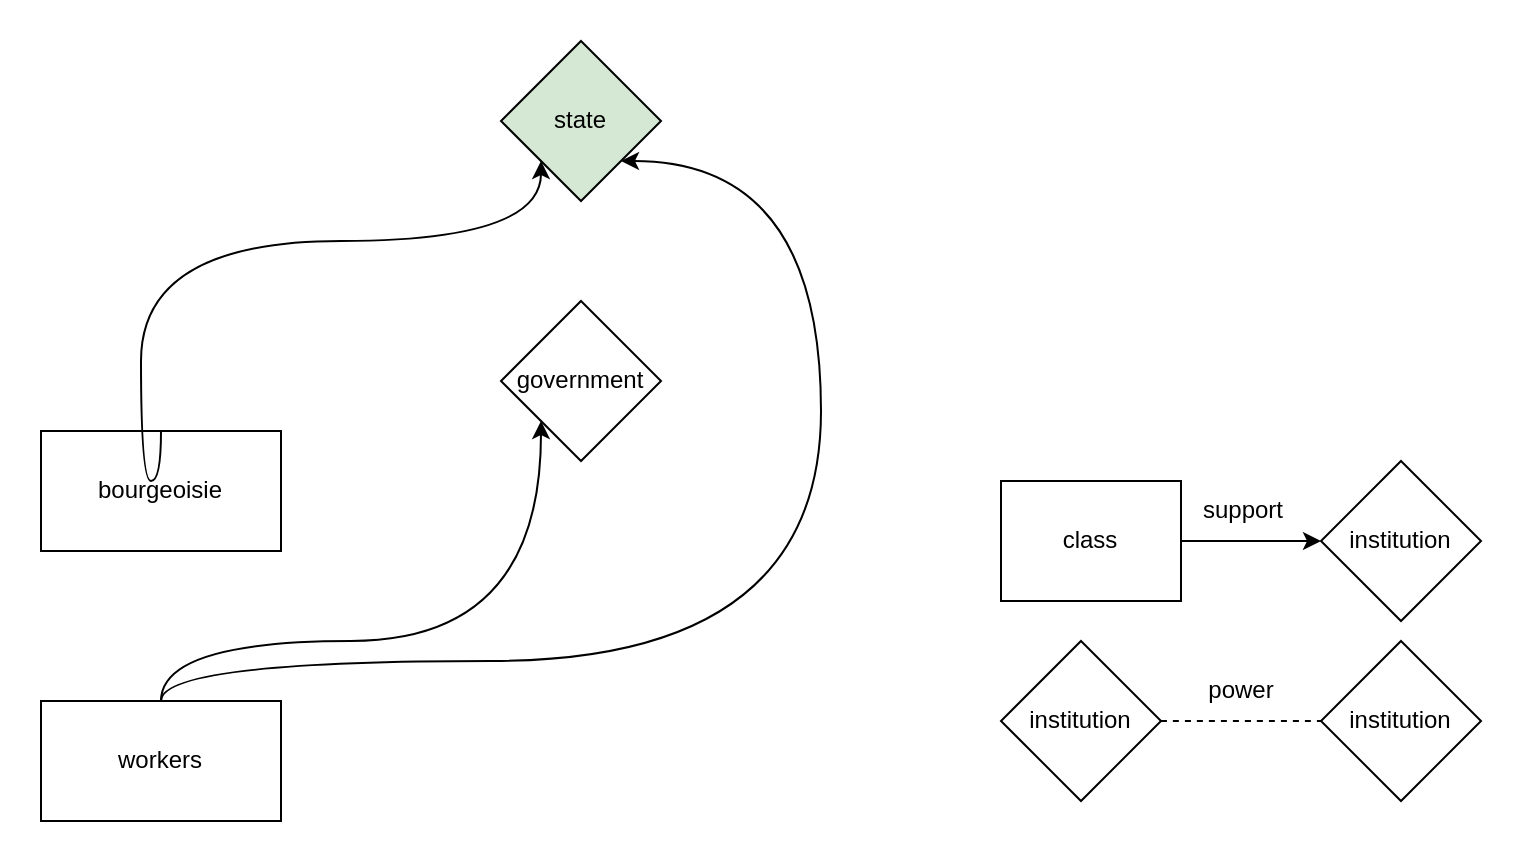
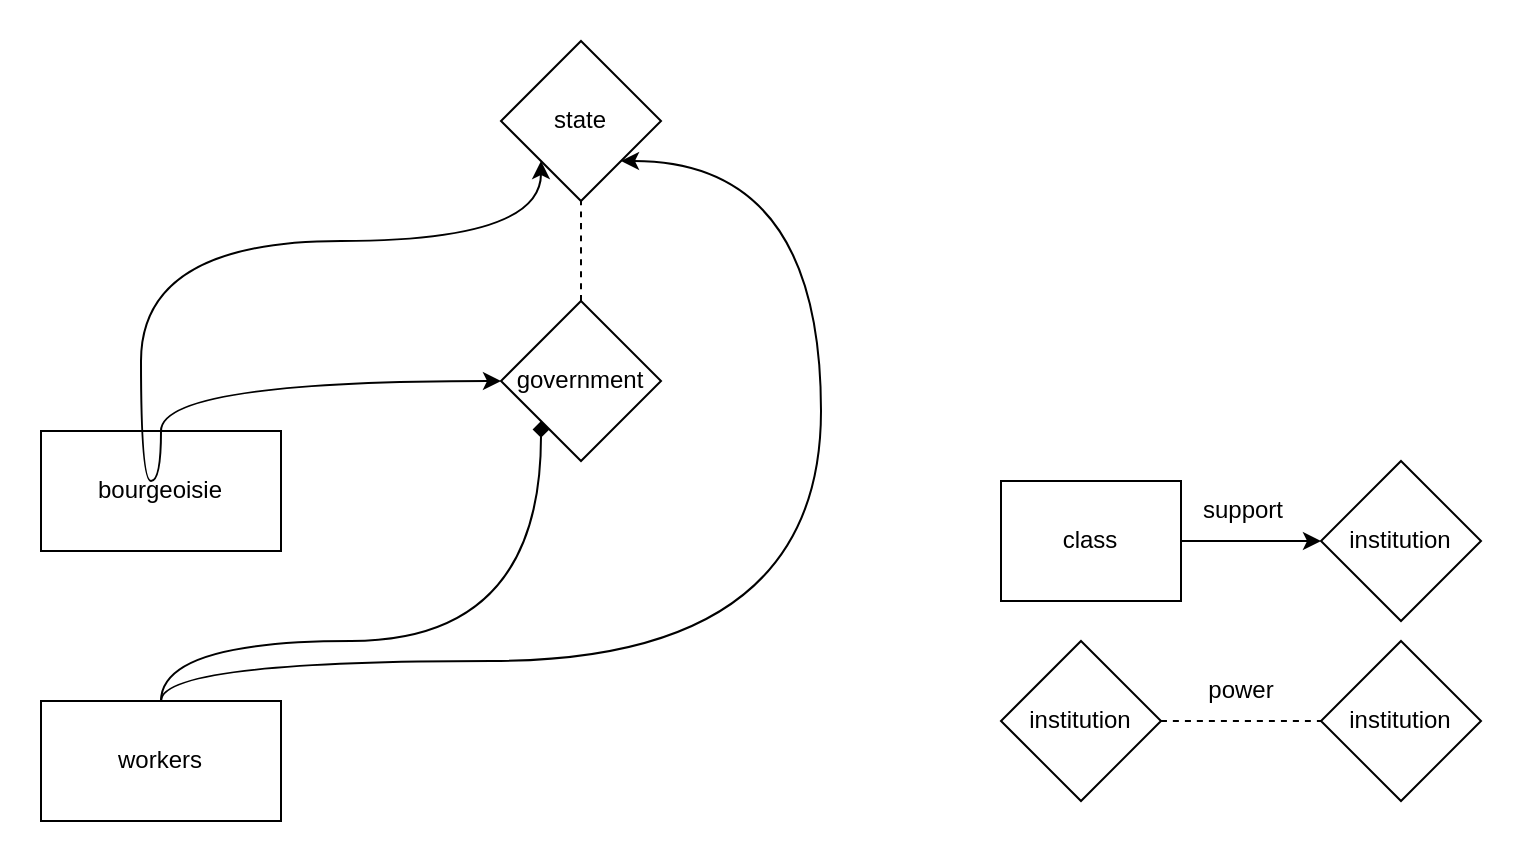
(581, 121) -> (581, 121)
none -> (581, 251)
none -> (320, 386)
(541, 436) -> (541, 437)
